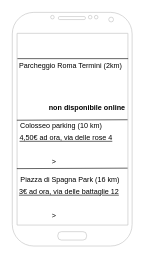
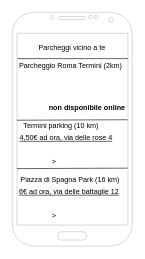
none -> (72, 48)
(60, 126) -> (60, 126)
(69, 192) -> (69, 192)
